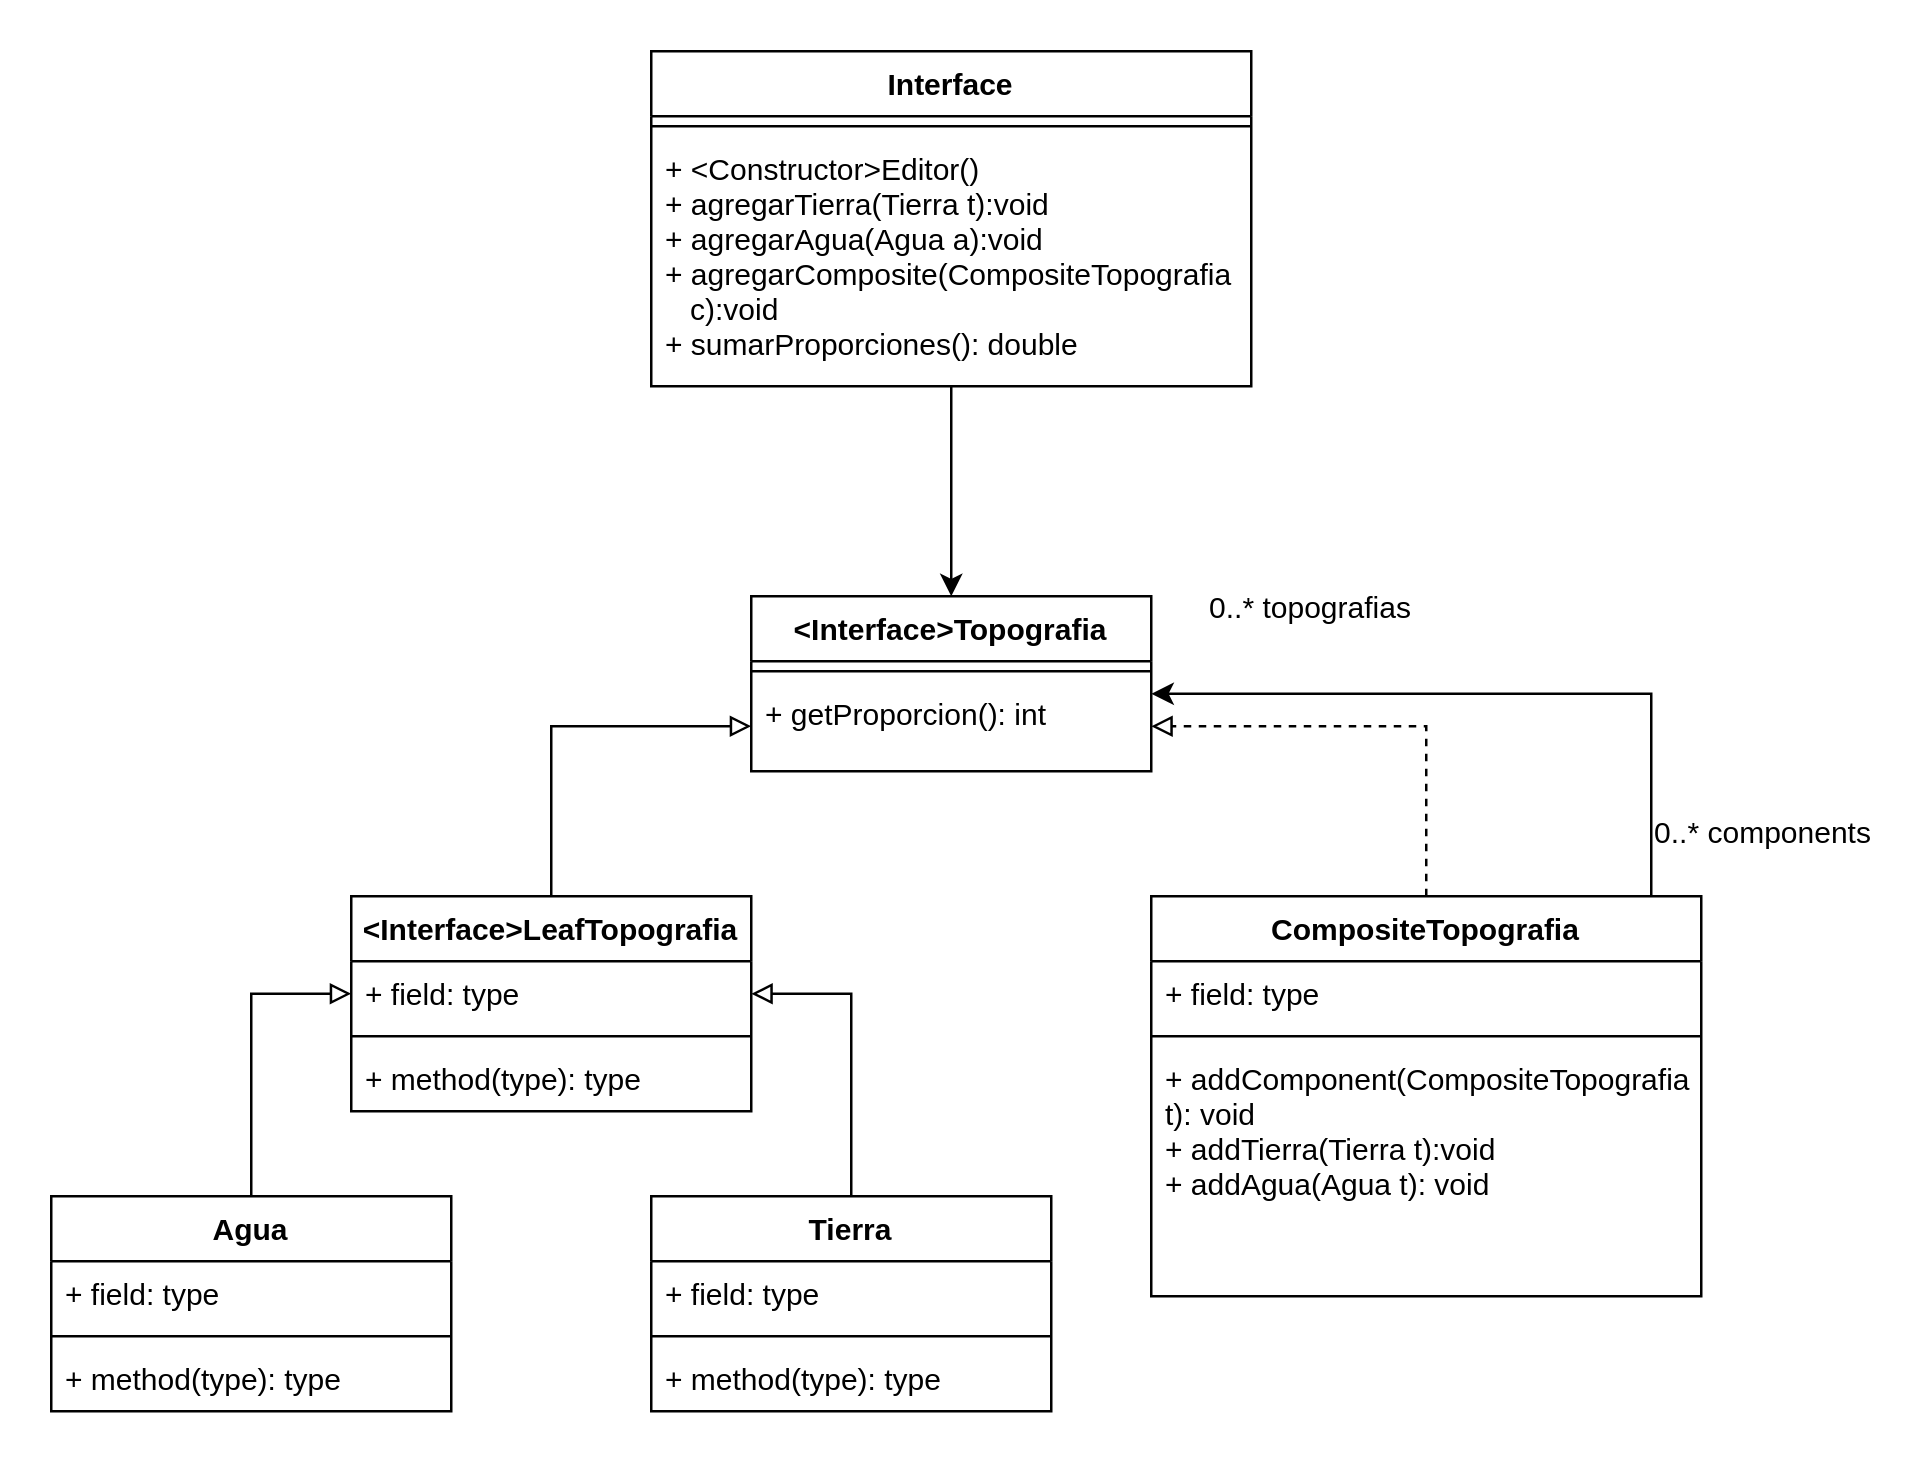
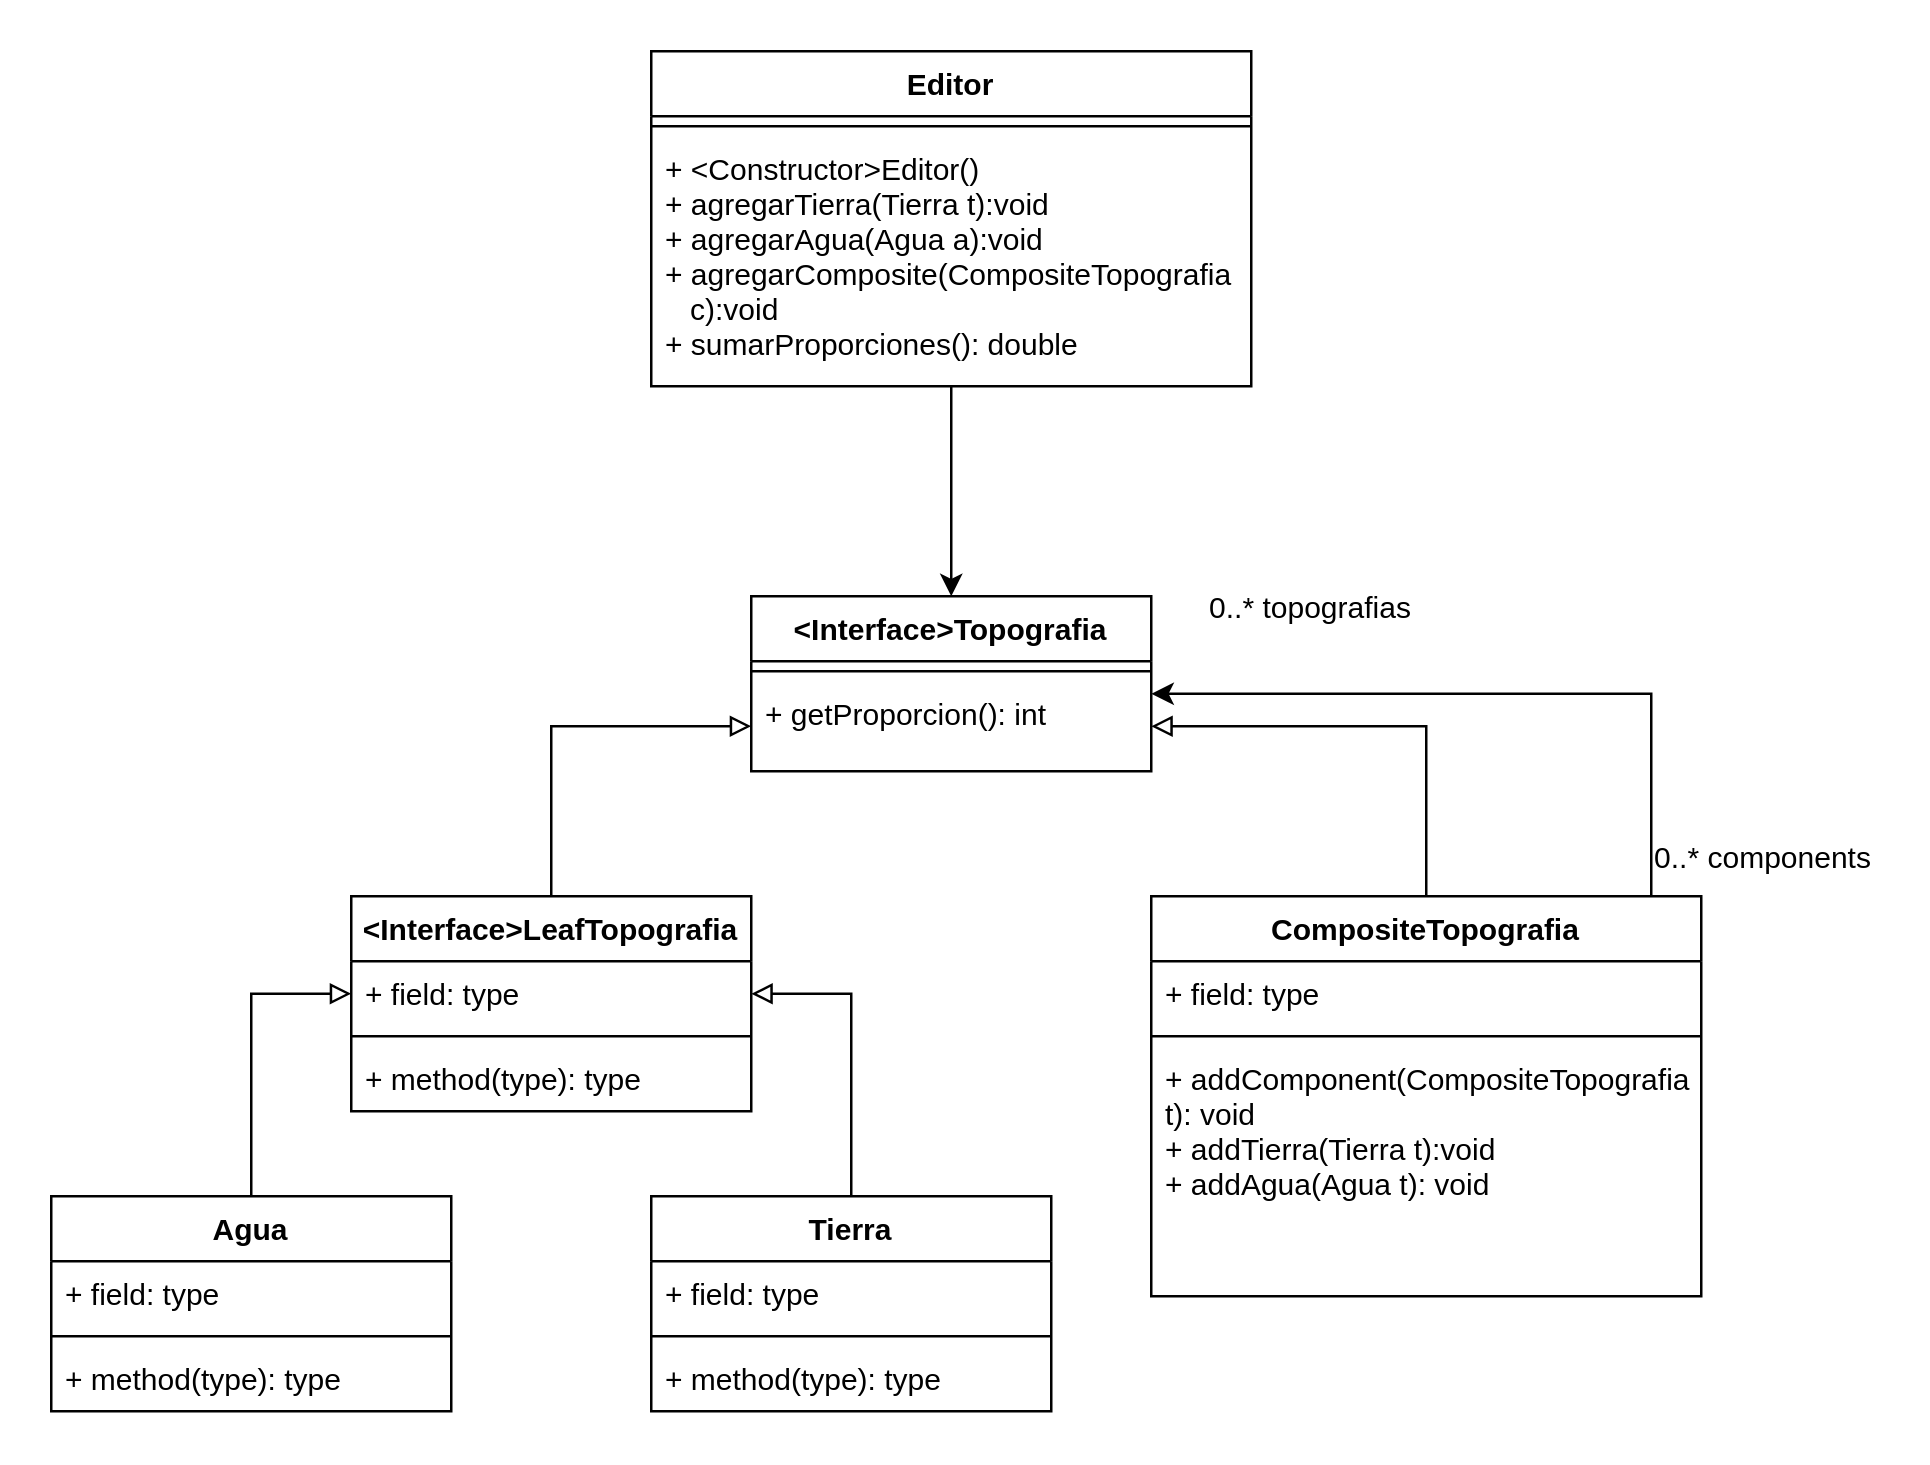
(950, 85) -> (950, 85)
(1384, 726) -> (1384, 726)
(1764, 834) -> (1764, 859)
